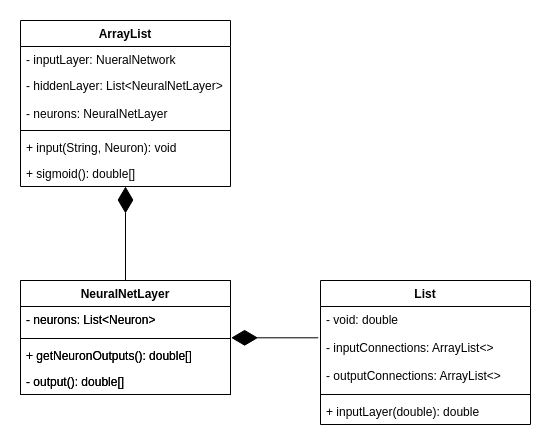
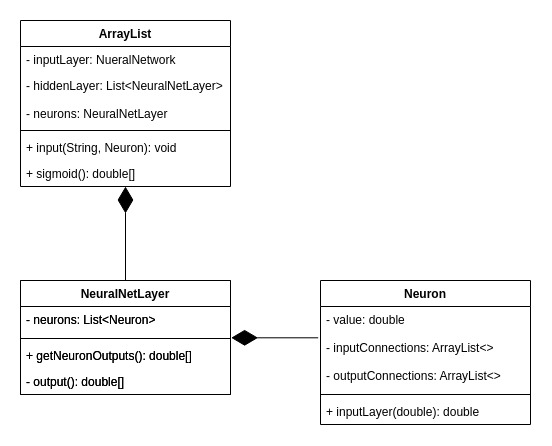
(425, 294) -> (425, 294)
(365, 320) -> (369, 320)
